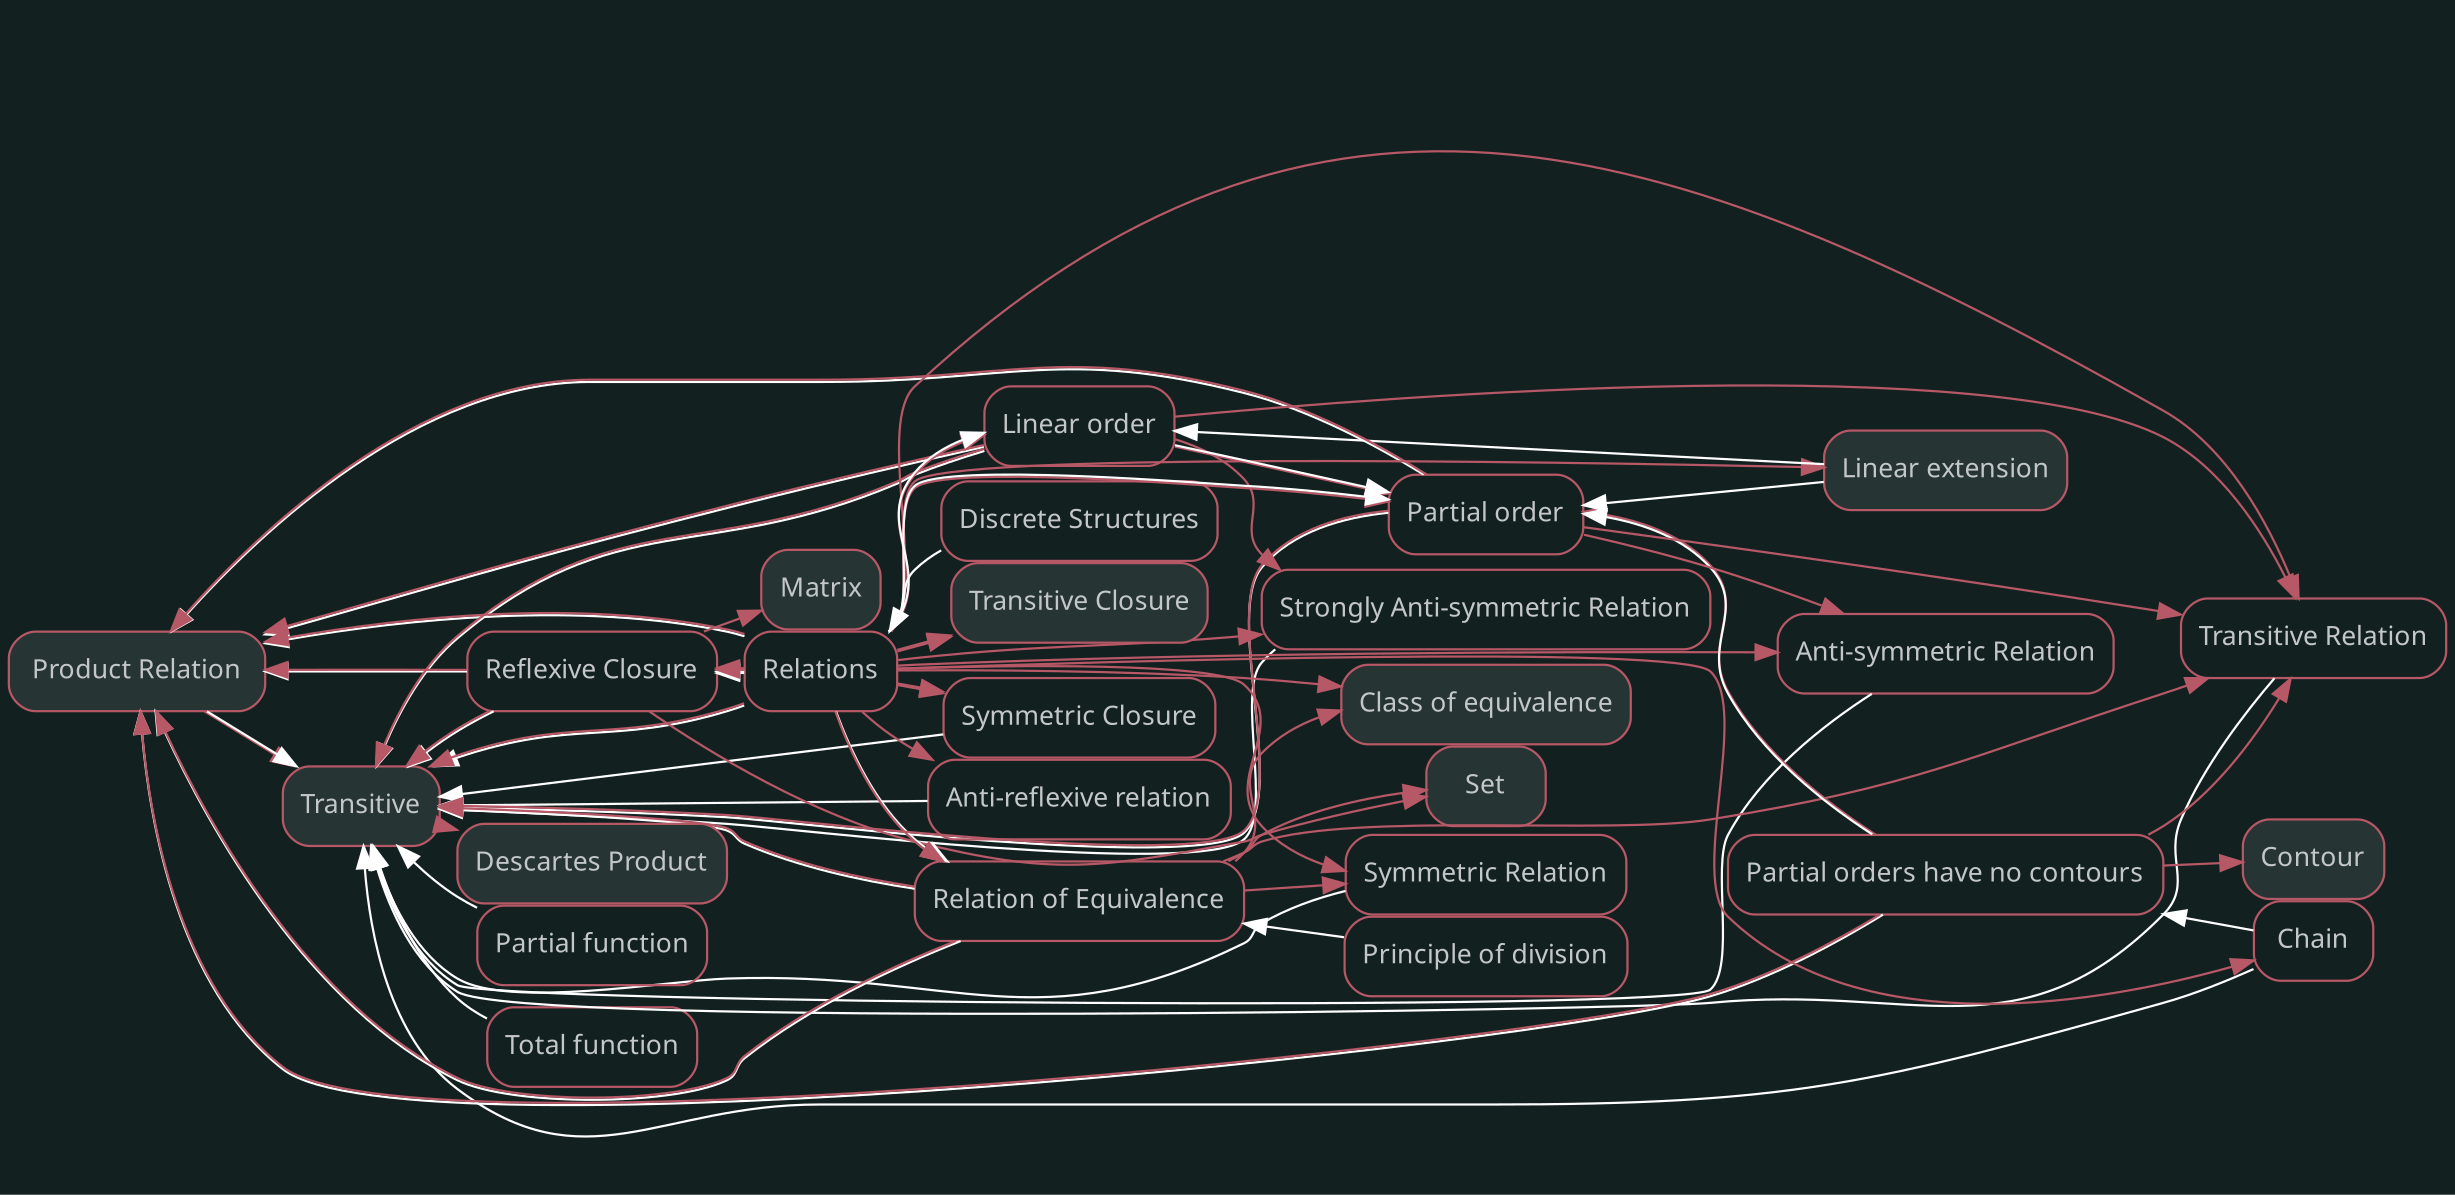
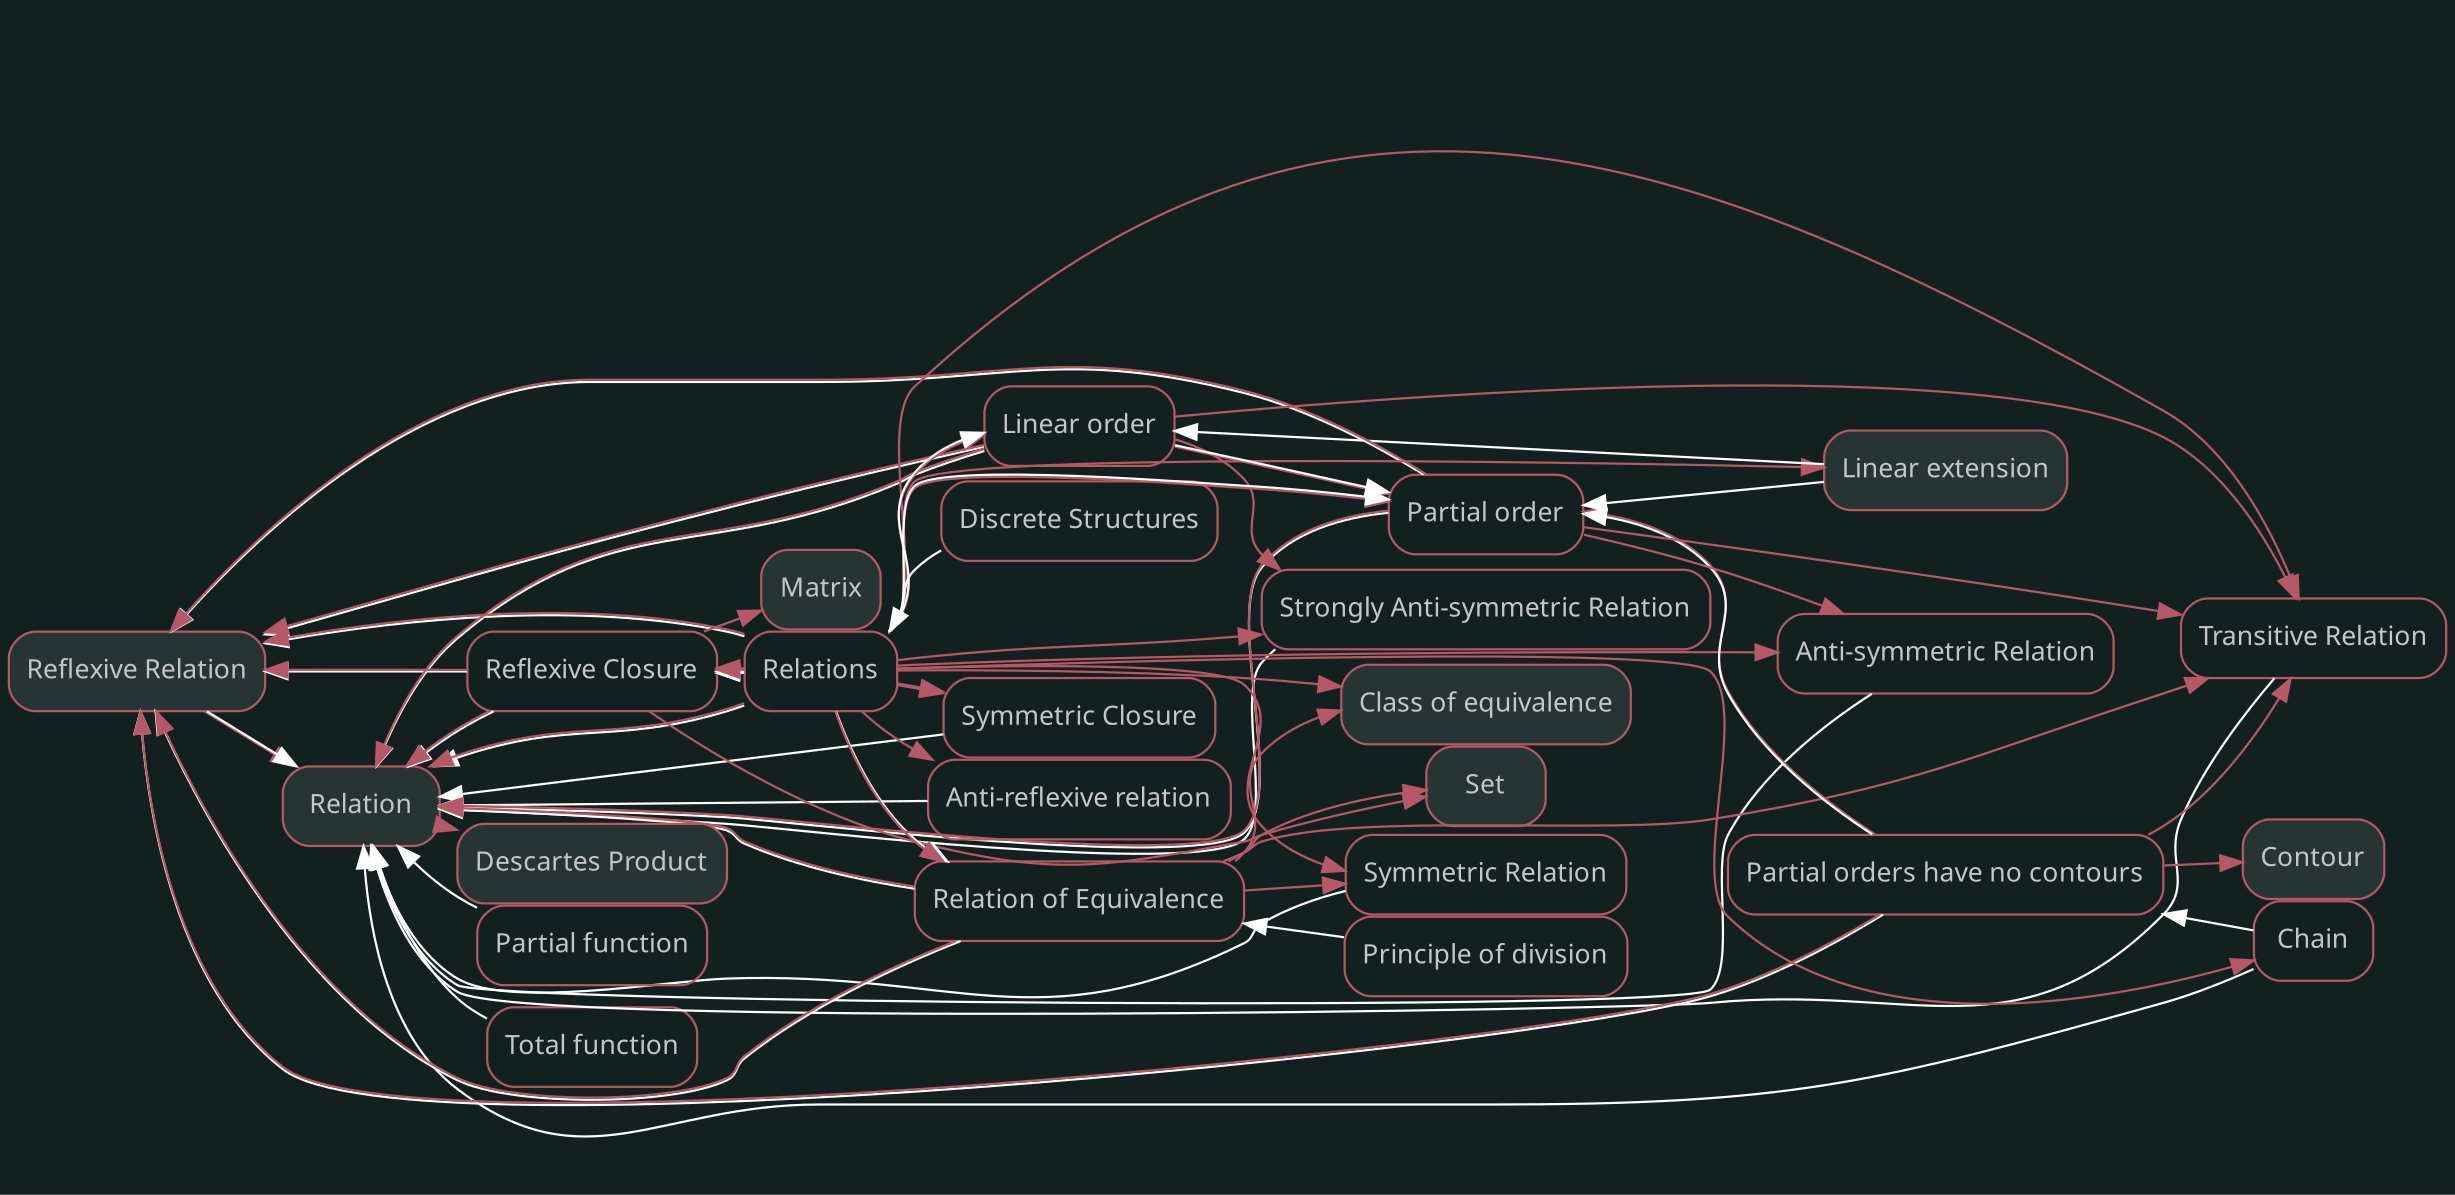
(1079, 603) -> none
(137, 671) -> (137, 671)
(361, 806) -> (361, 806)
